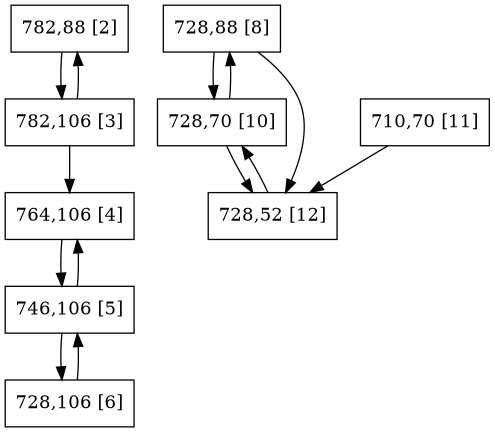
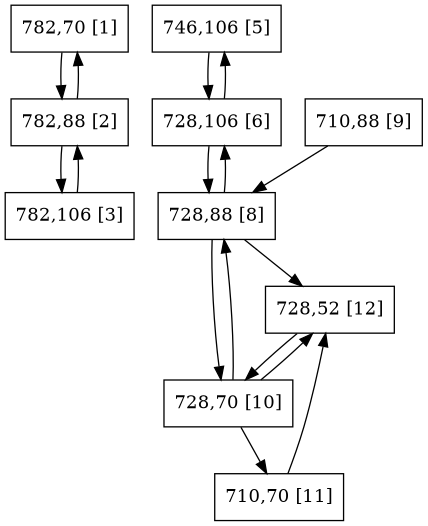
none -> (70, 29)
none -> (364, 122)
none -> (208, 163)
none -> (225, 176)
(70, 216) -> none
none -> (251, 445)
